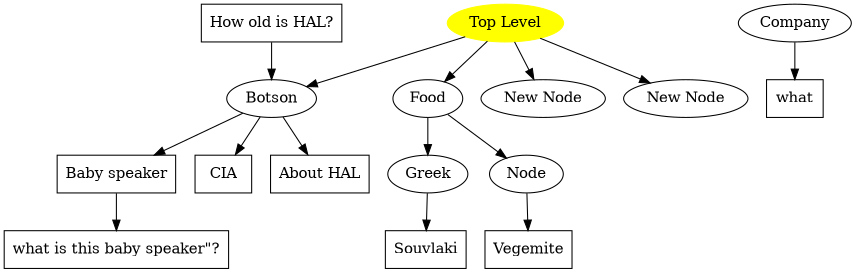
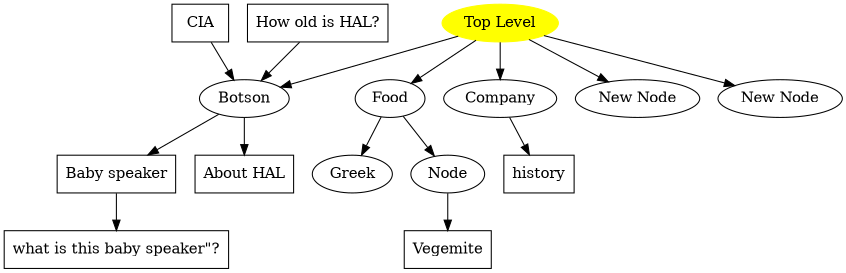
none -> (500, 56)
(795, 99) -> (539, 174)
(251, 131) -> (220, 57)
(426, 250) -> none
